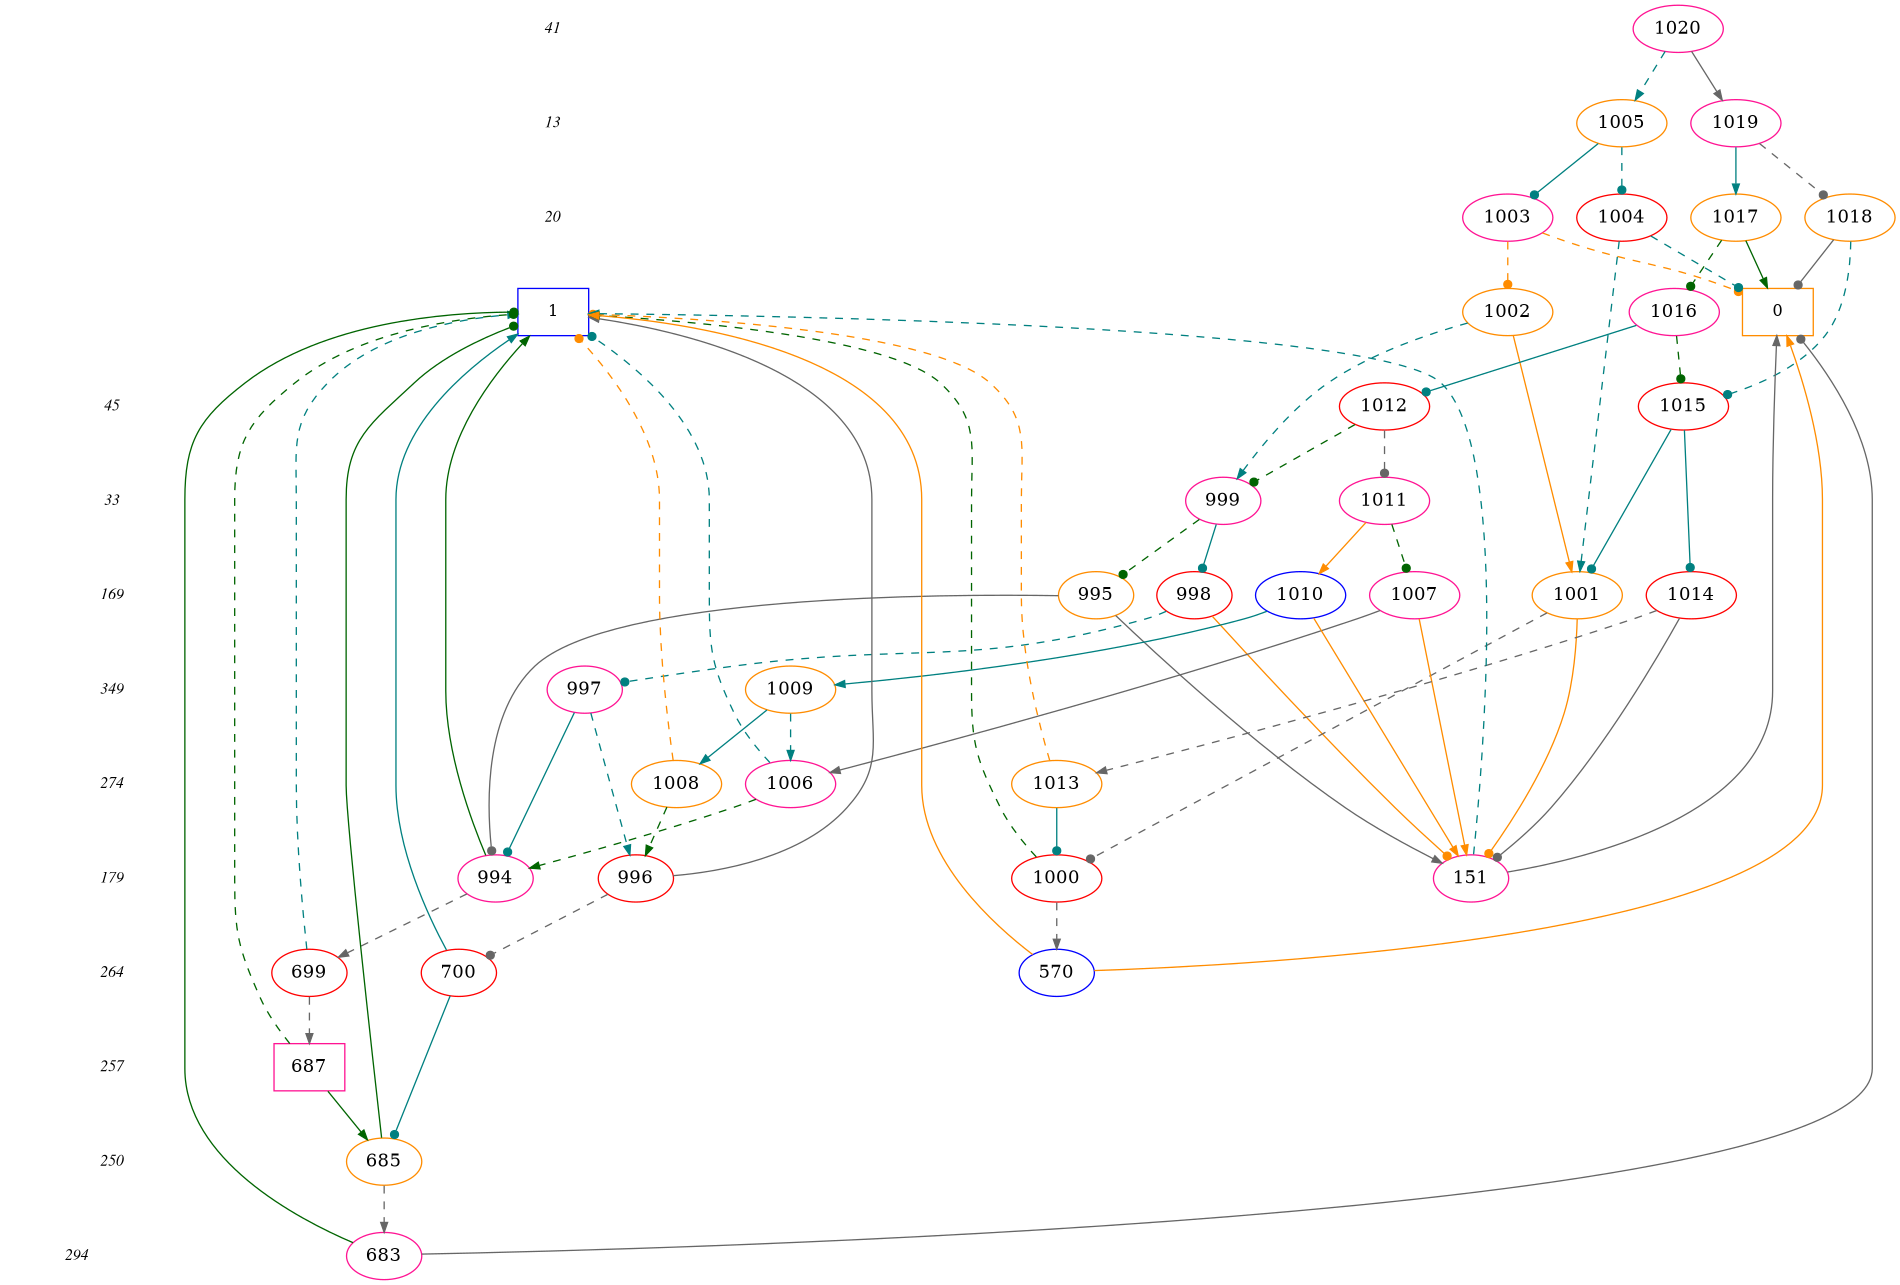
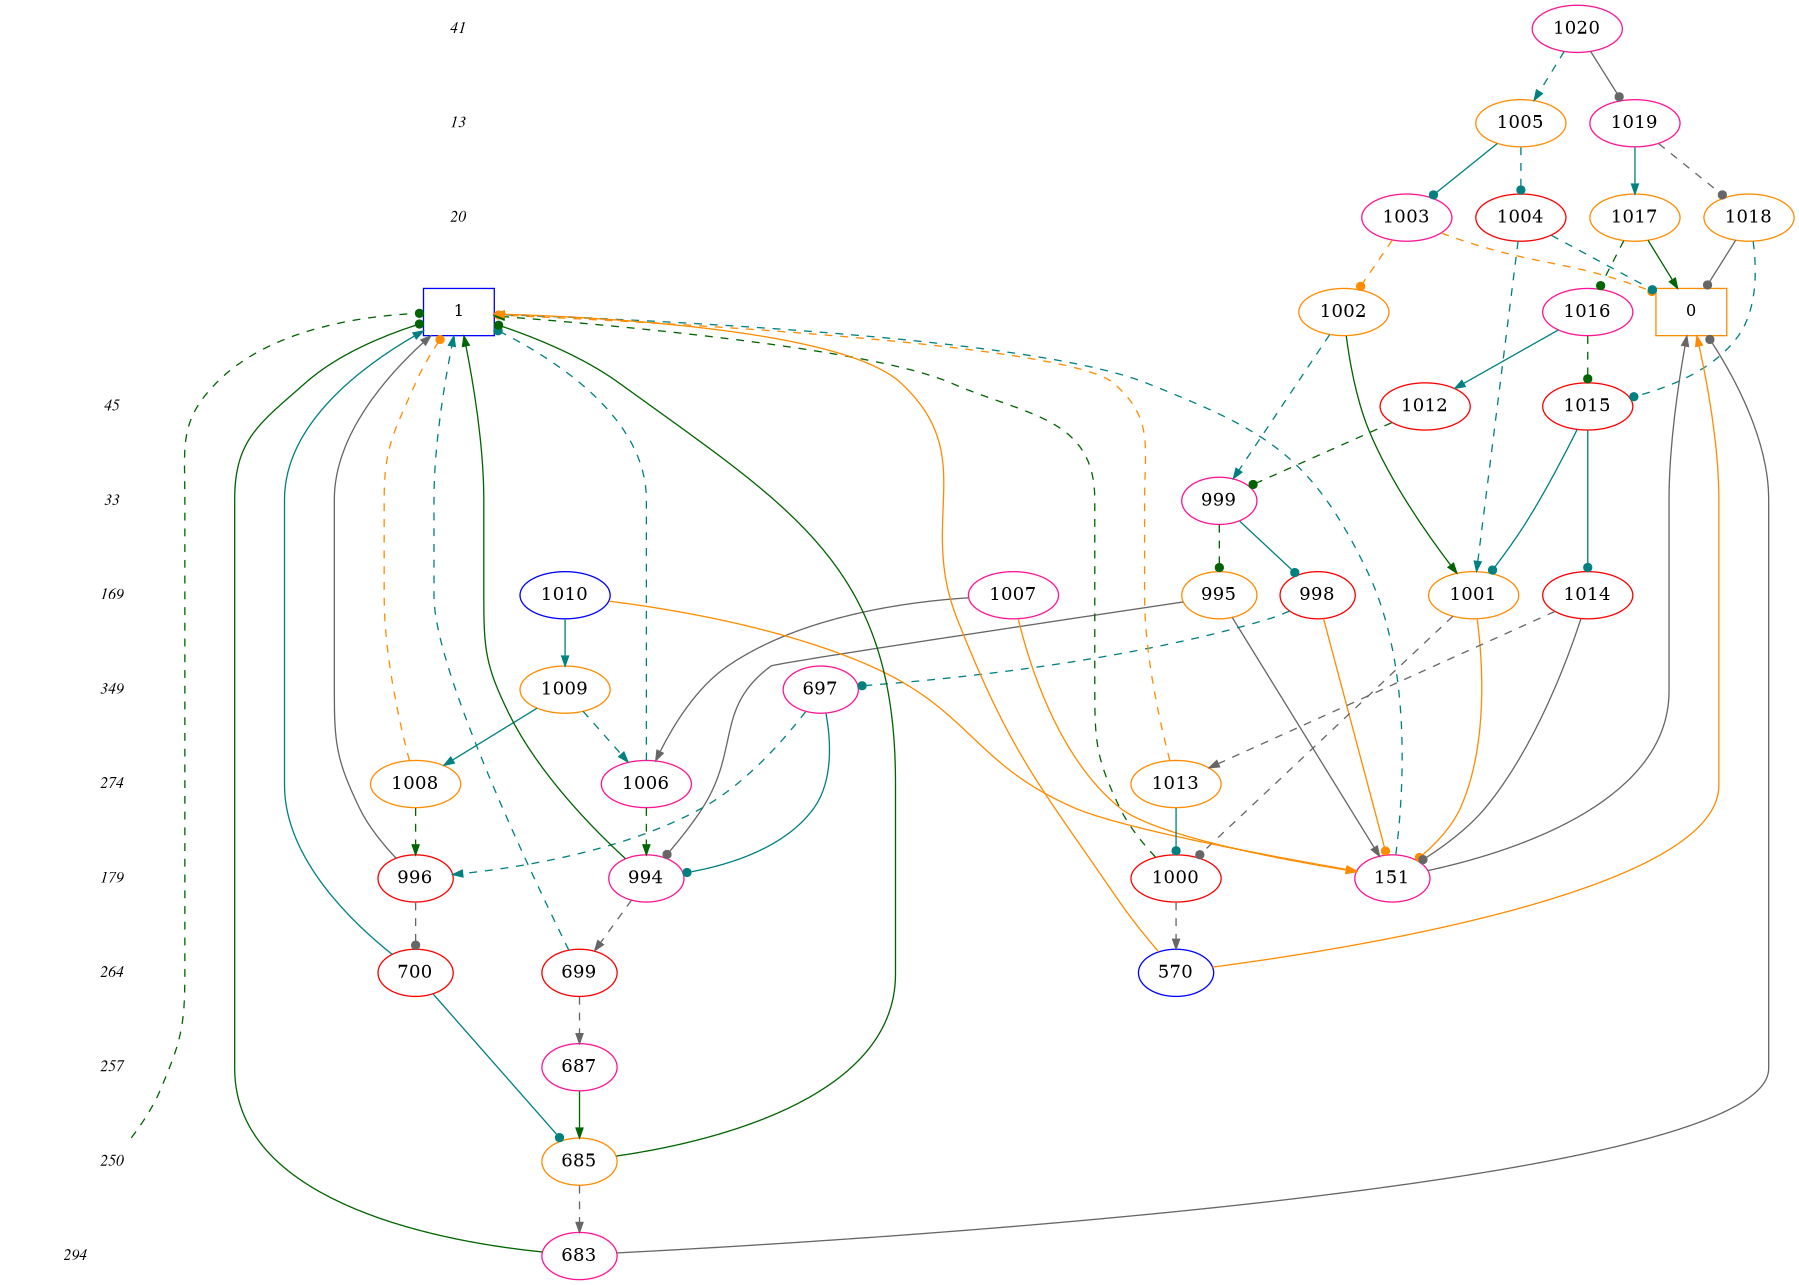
(1704, 72) -> (1604, 72)
(1533, 358) -> (1513, 355)
(1541, 449) -> (1382, 458)
(1385, 501) -> none
(235, 595) -> (185, 654)
(585, 690) -> (821, 690)
(309, 1067) -> (580, 1067)
